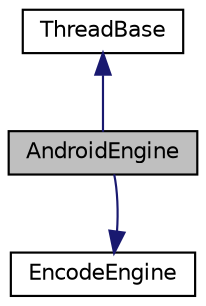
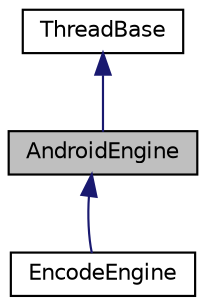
(117, 203) -> (89, 225)
